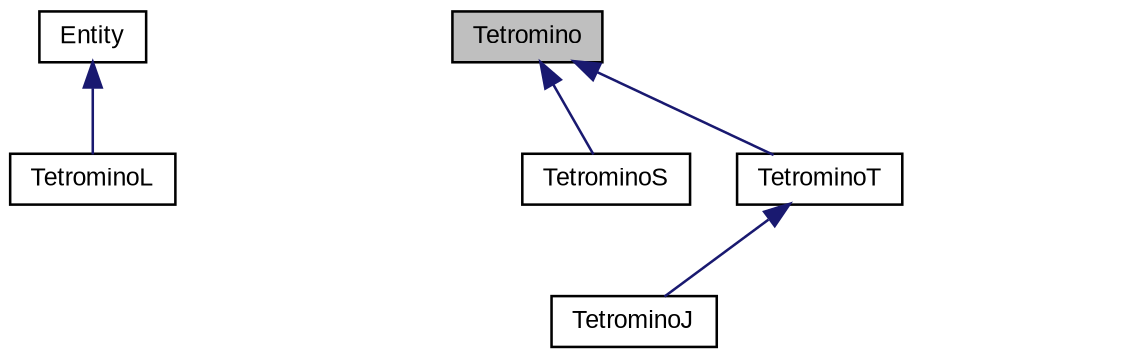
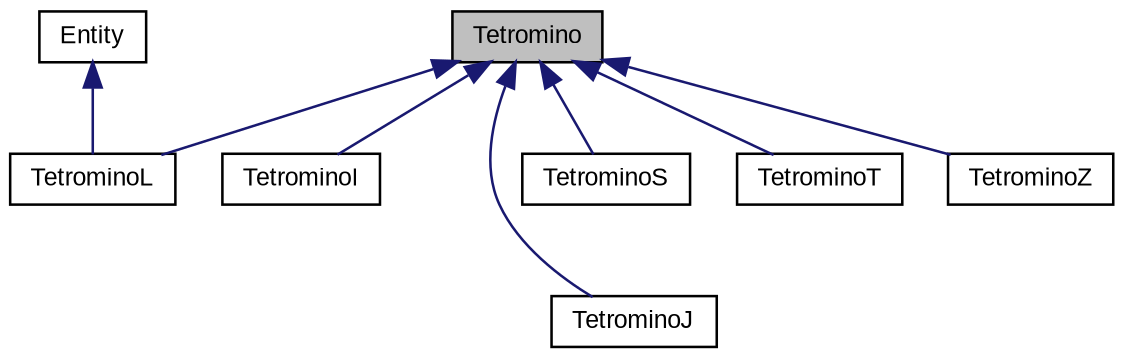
none -> (297, 112)
none -> (301, 179)
none -> (1031, 179)
(716, 258) -> (502, 210)
